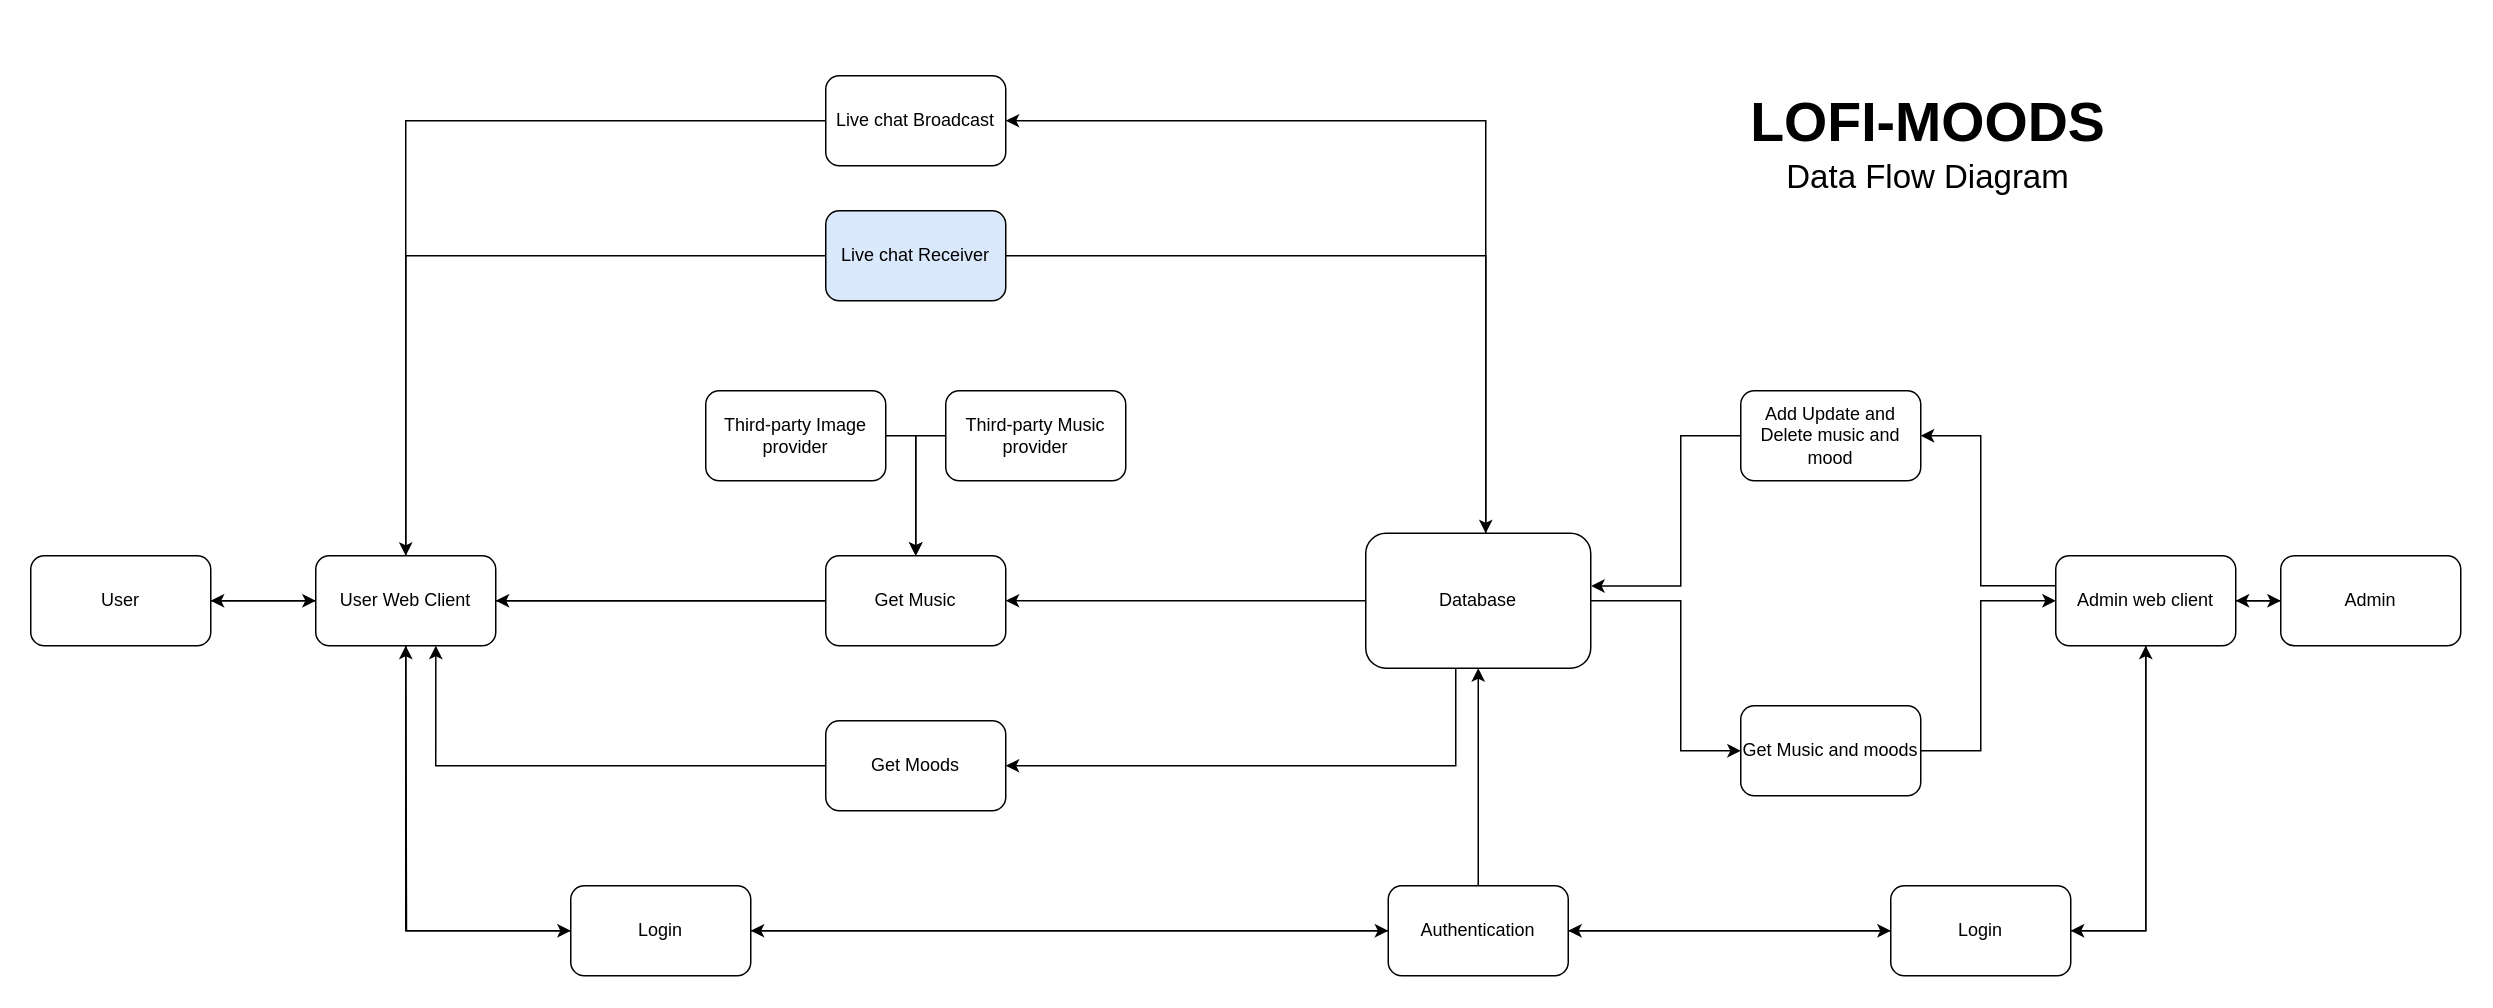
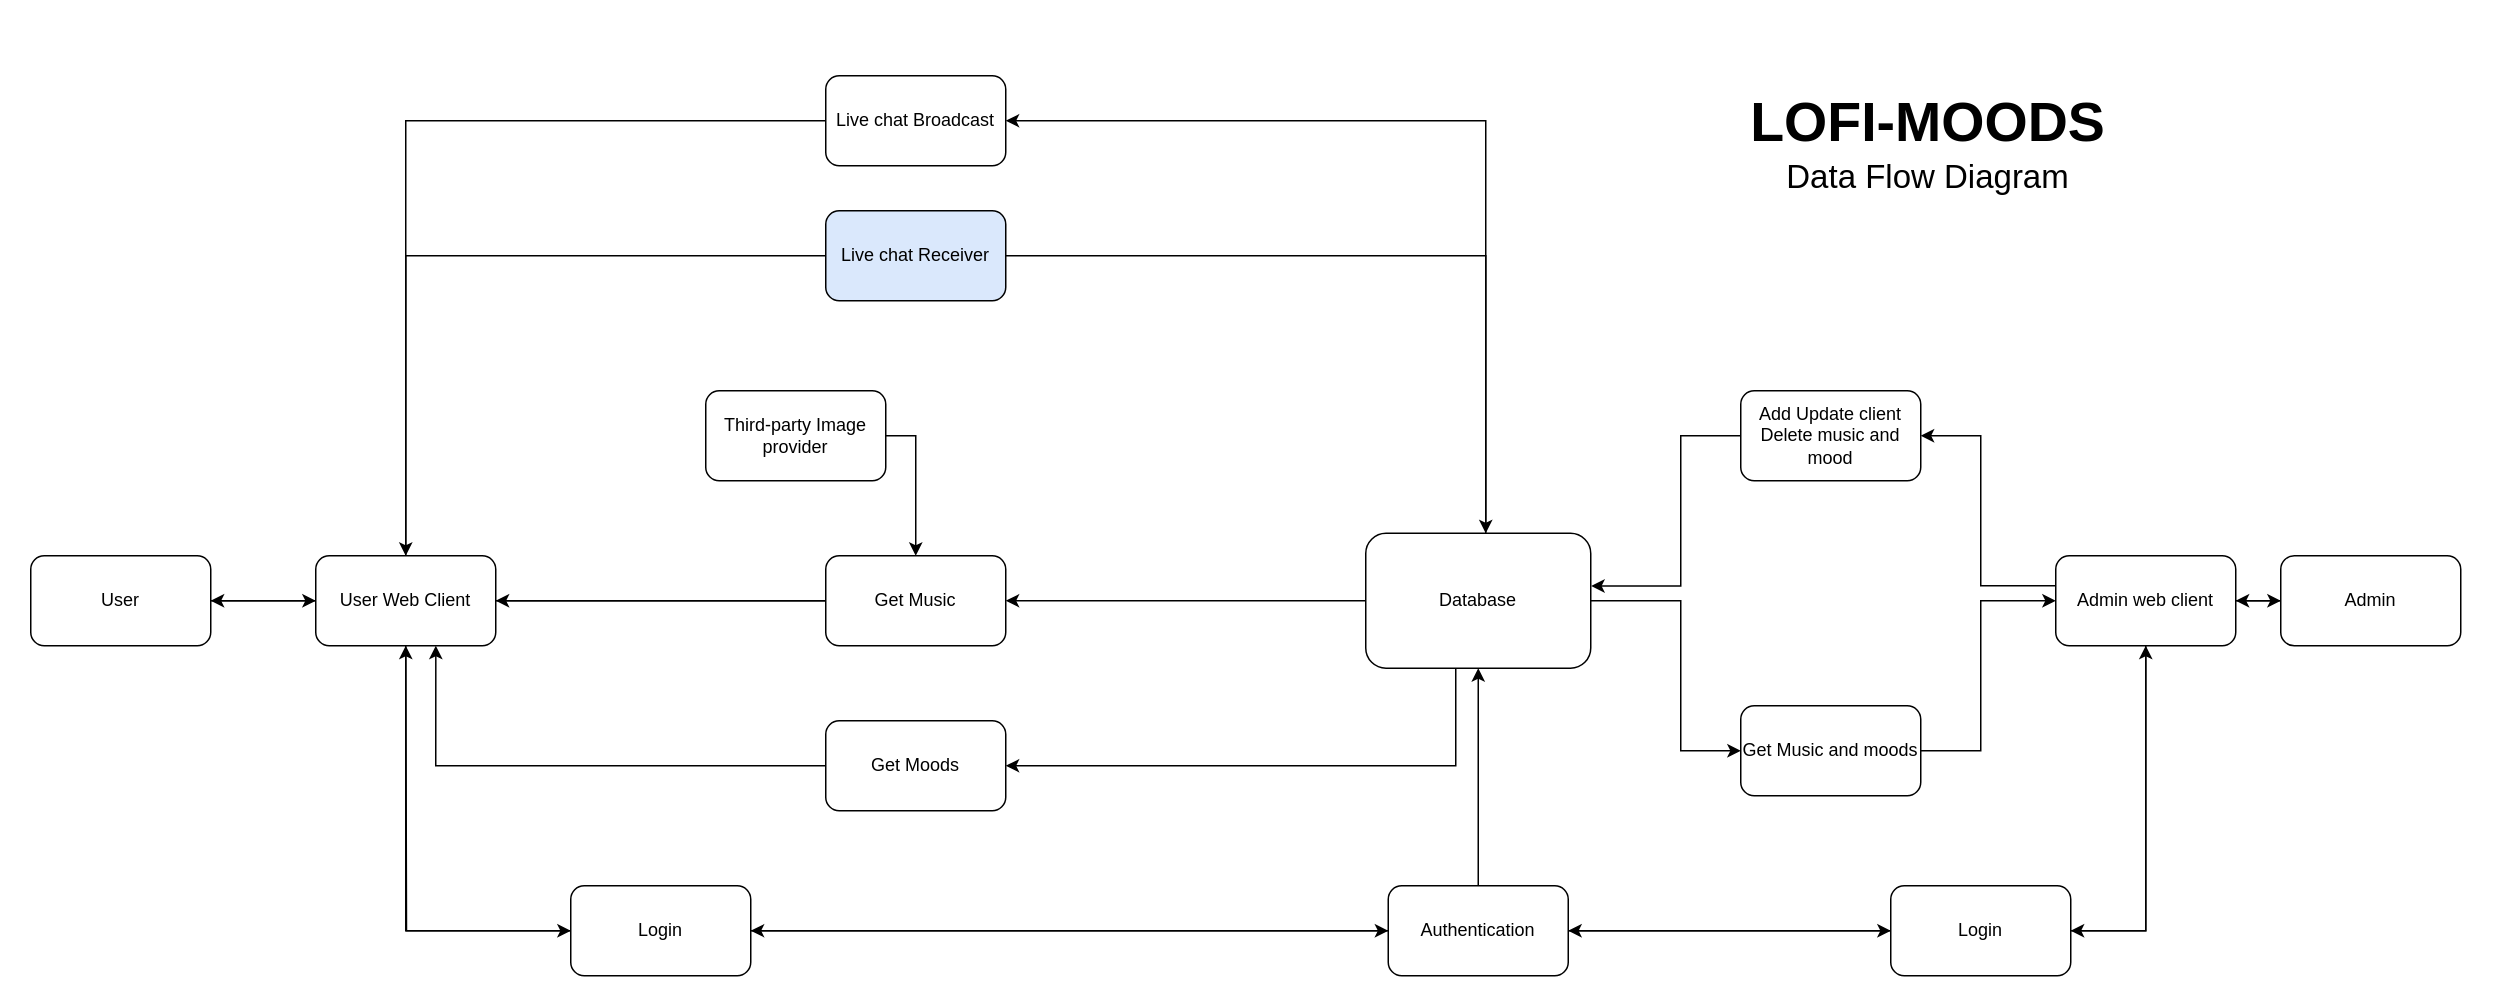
(932, 436) -> none
(1036, 436) -> none
(1831, 436) -> (1831, 436)
